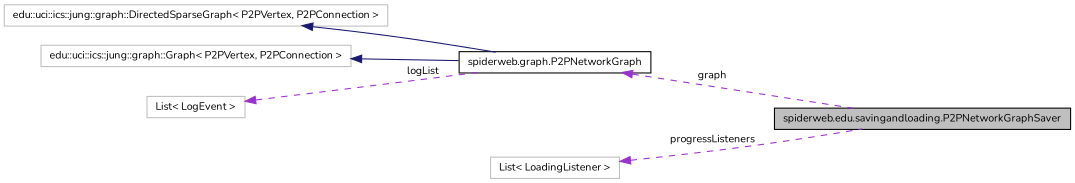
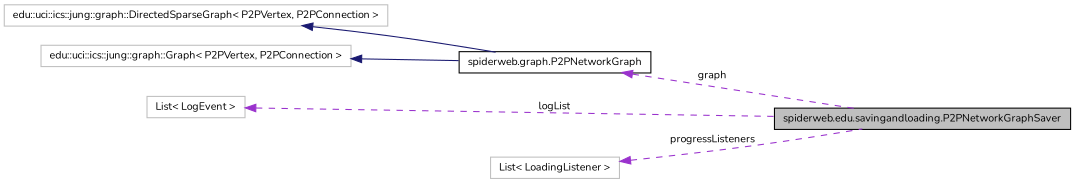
(366, 86) -> (515, 112)
